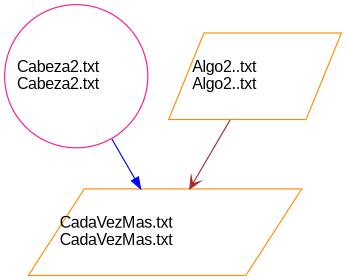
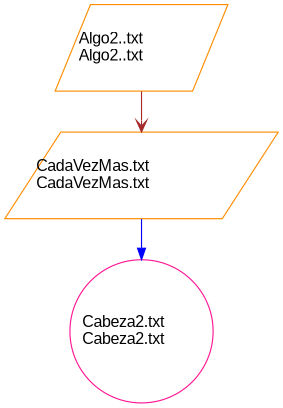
(123, 159) -> (142, 234)
